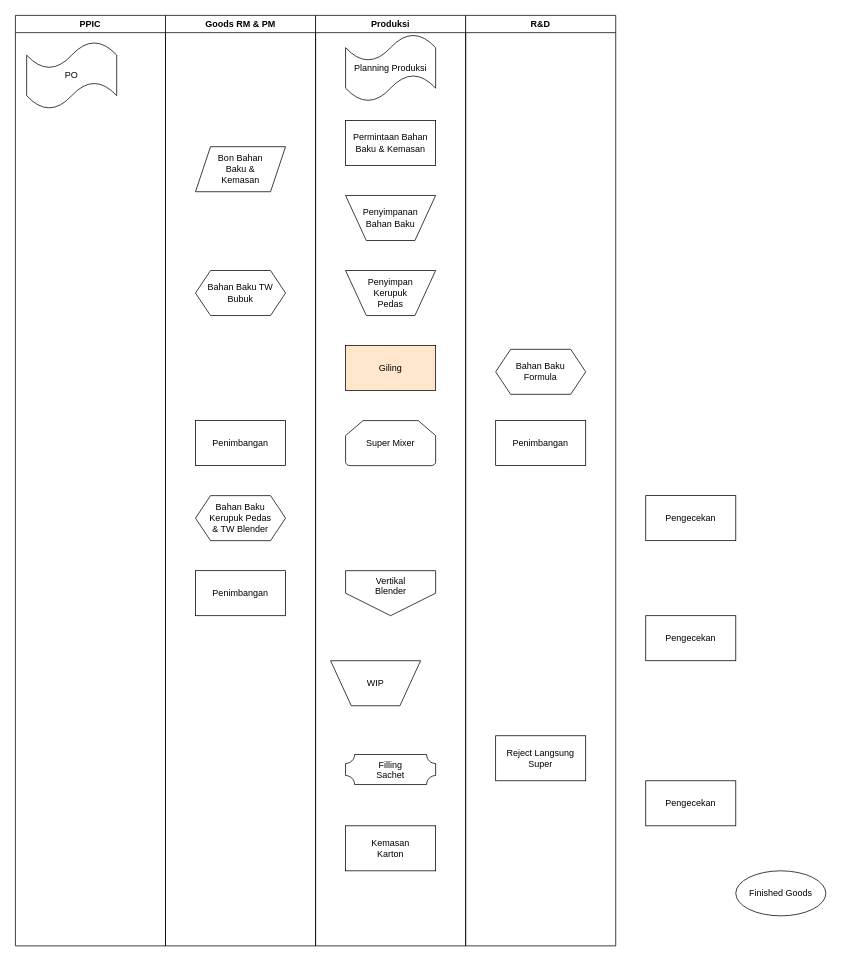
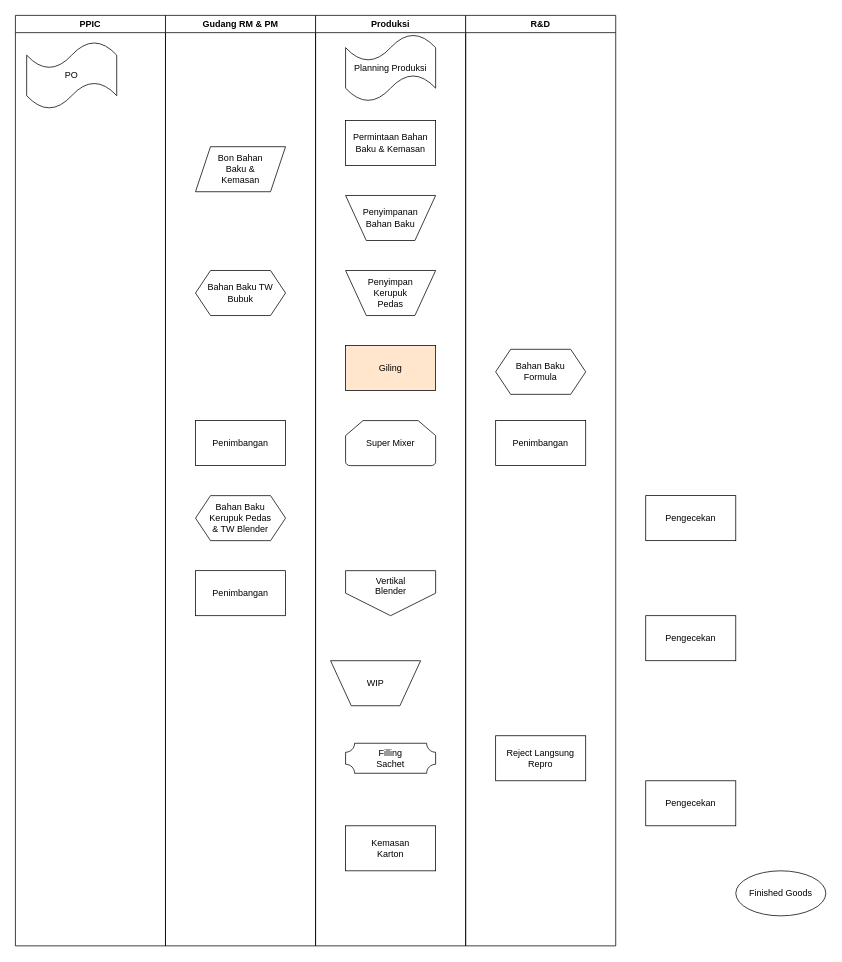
(240, 24) -> (240, 24)
(540, 758) -> (540, 758)
(390, 769) -> (390, 758)
